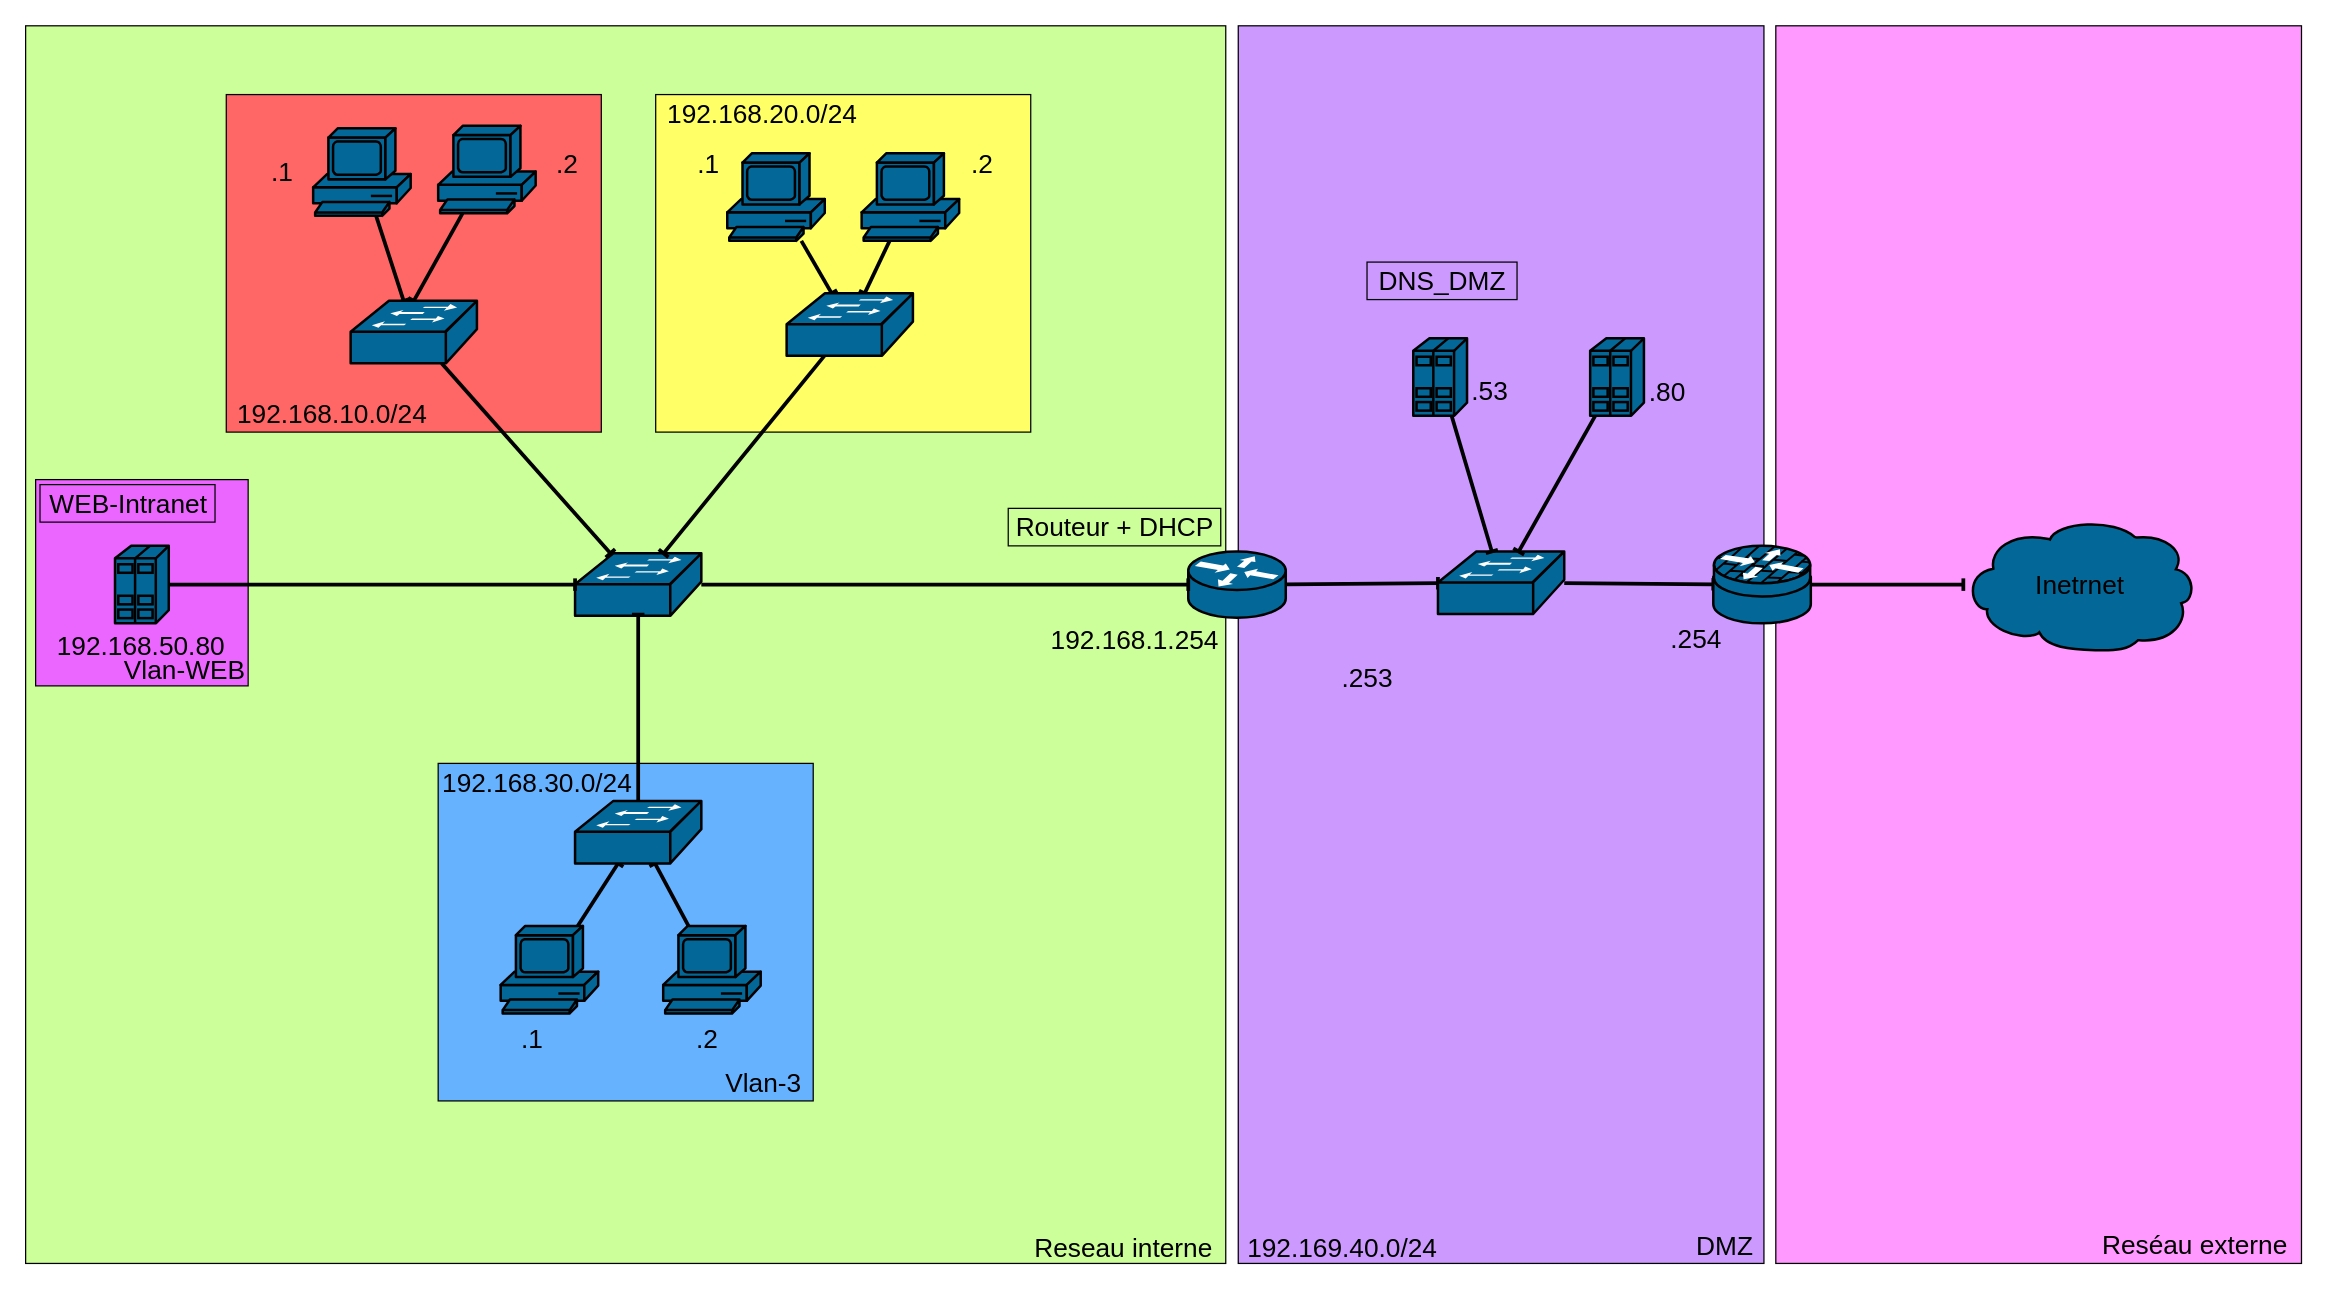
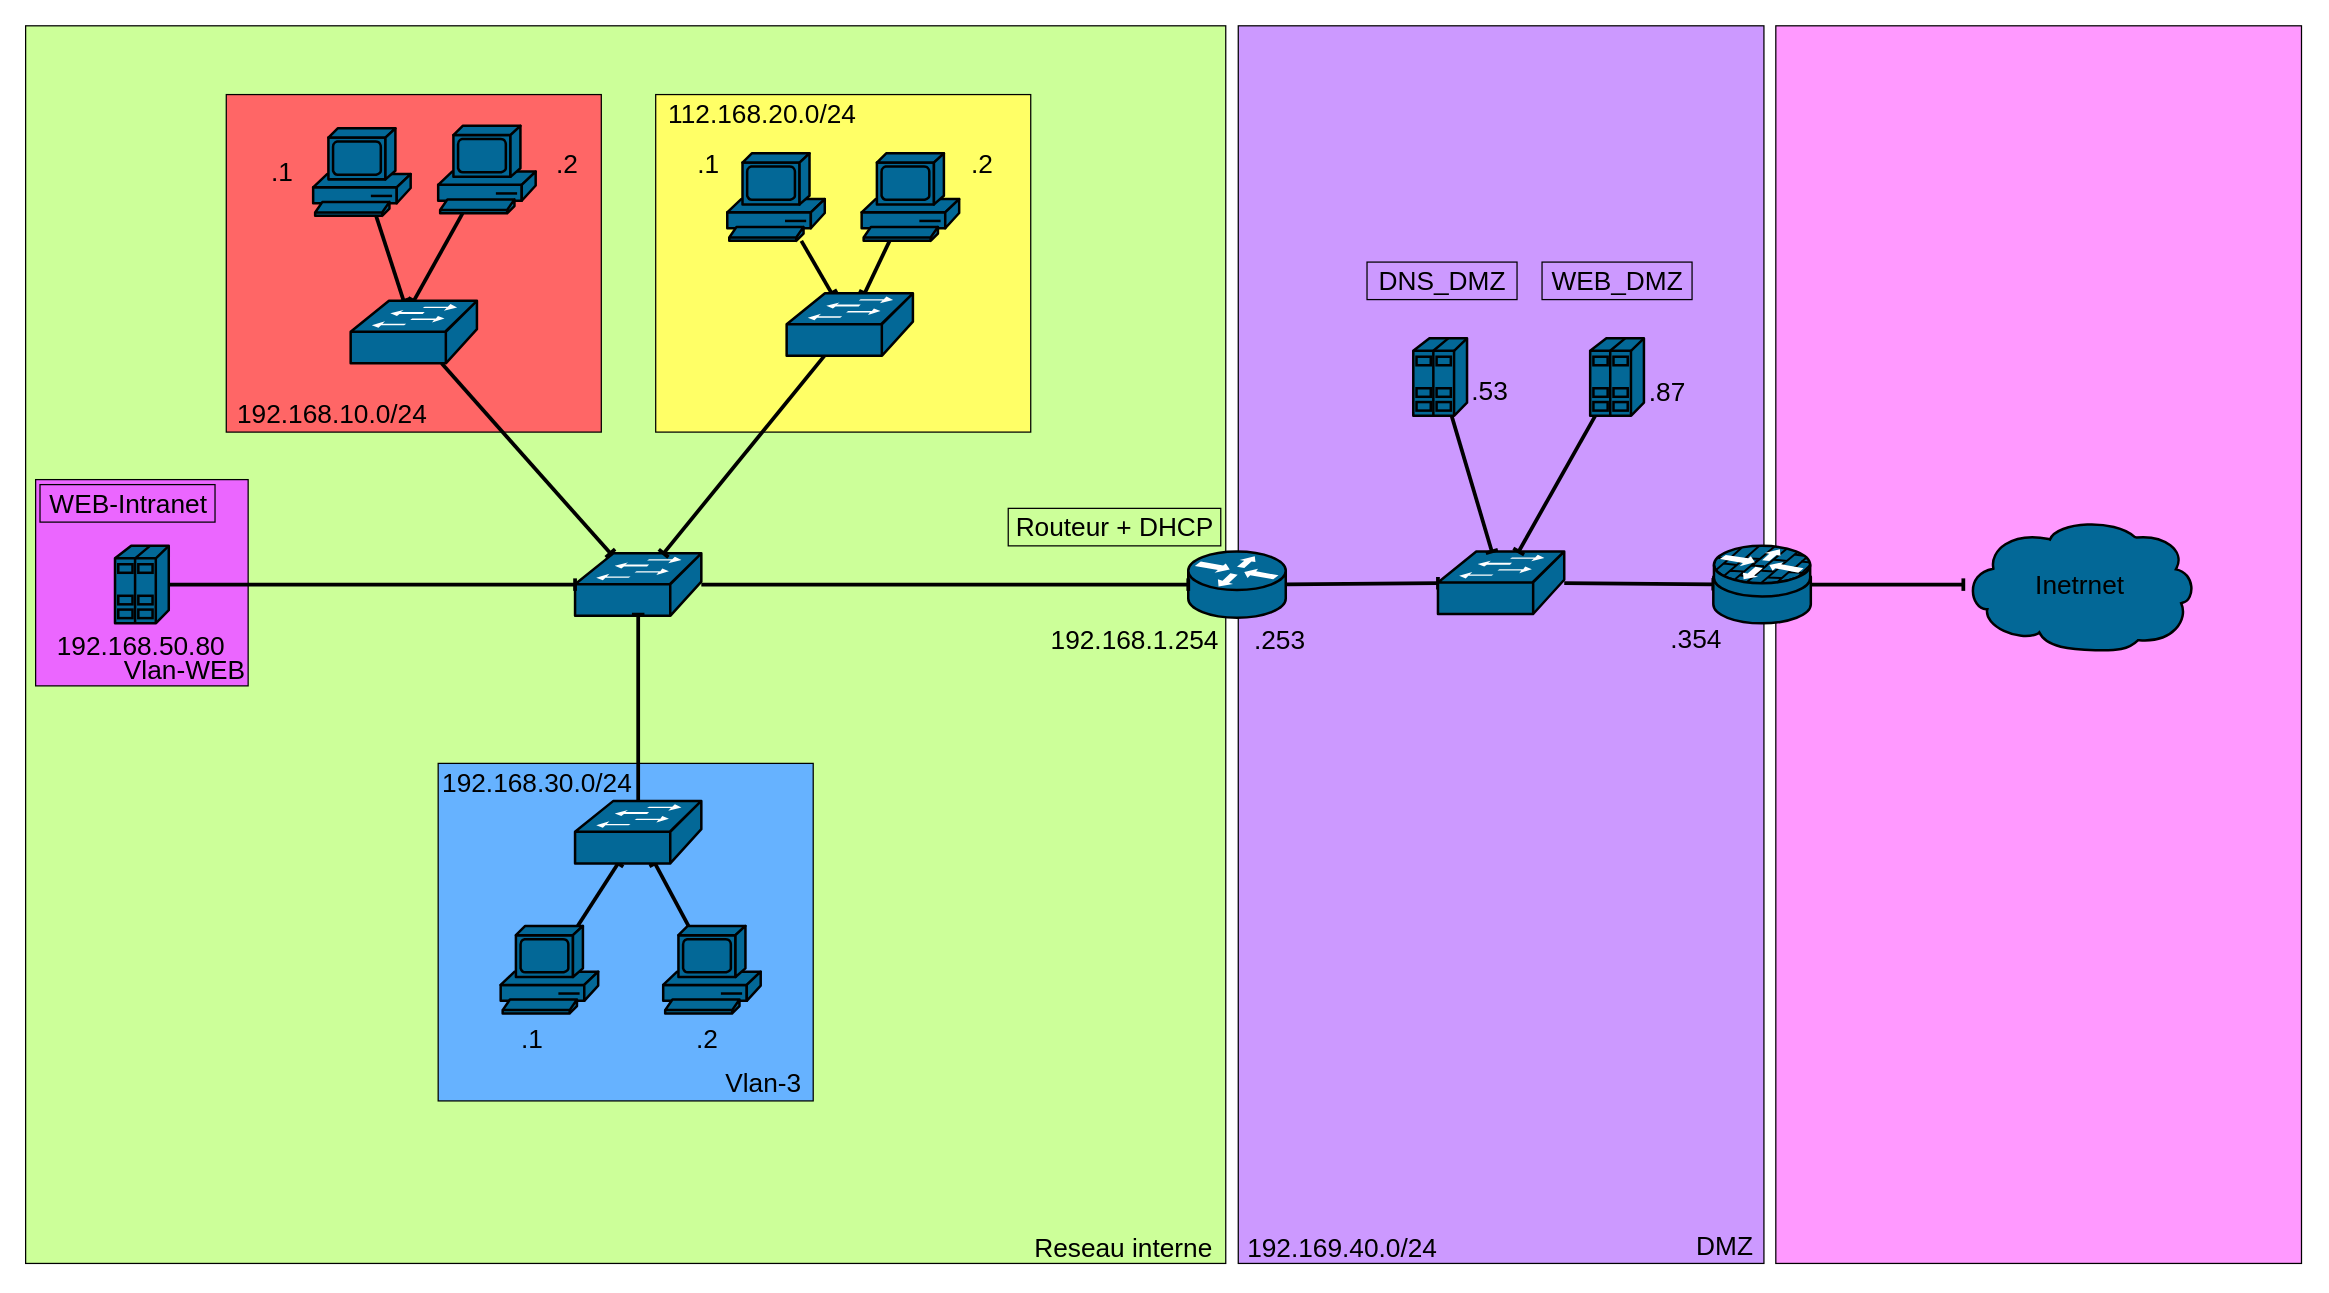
(763, 113) -> (763, 113)
none -> (1617, 281)
(1668, 392) -> (1668, 392)
(1696, 638) -> (1696, 638)
(1367, 677) -> (1279, 639)
(2194, 1244) -> none
